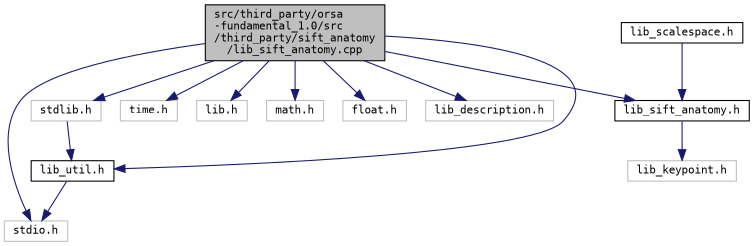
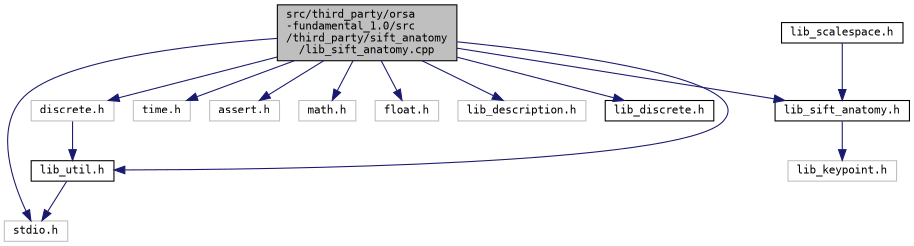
(66, 111) -> (73, 111)
(222, 111) -> (245, 111)
none -> (660, 111)
